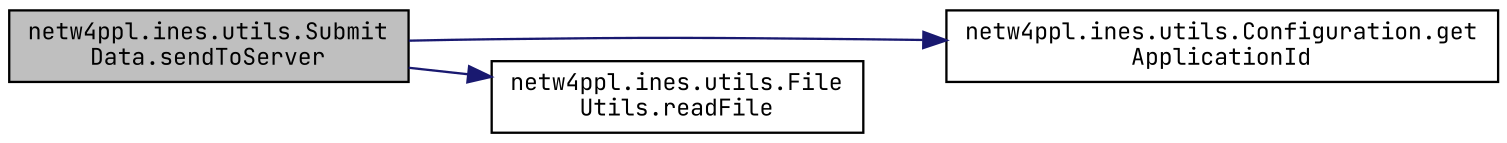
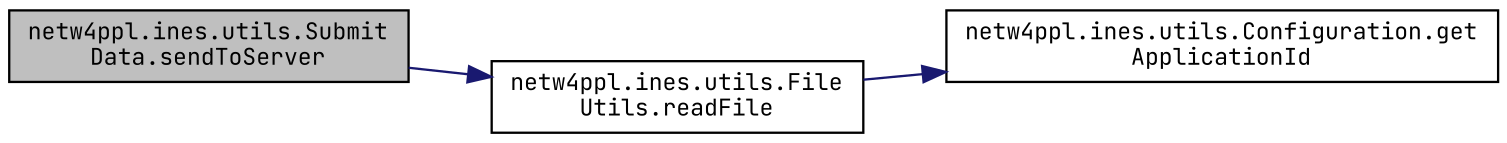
(666, 38) -> (893, 77)
